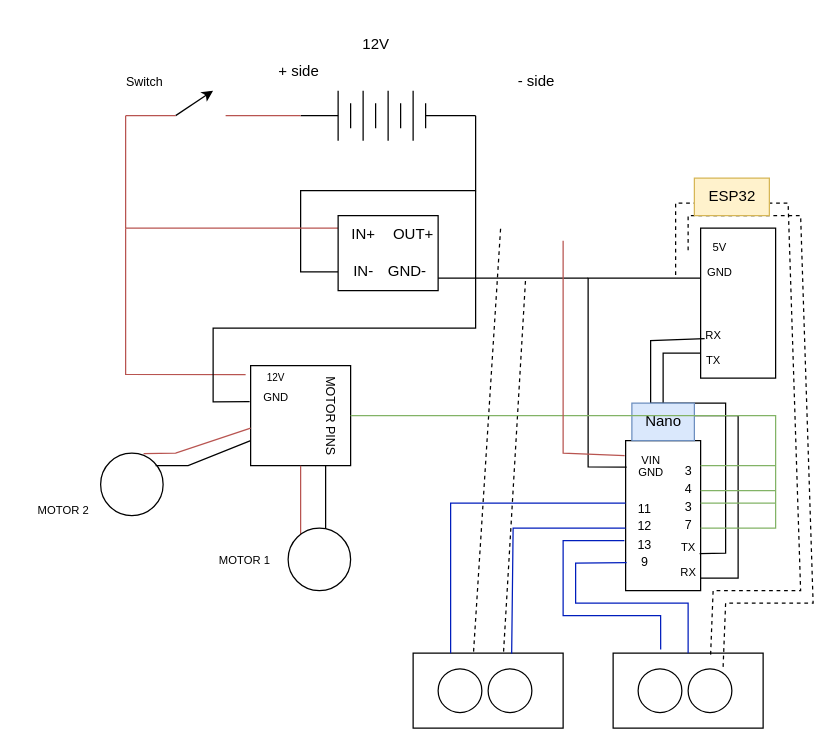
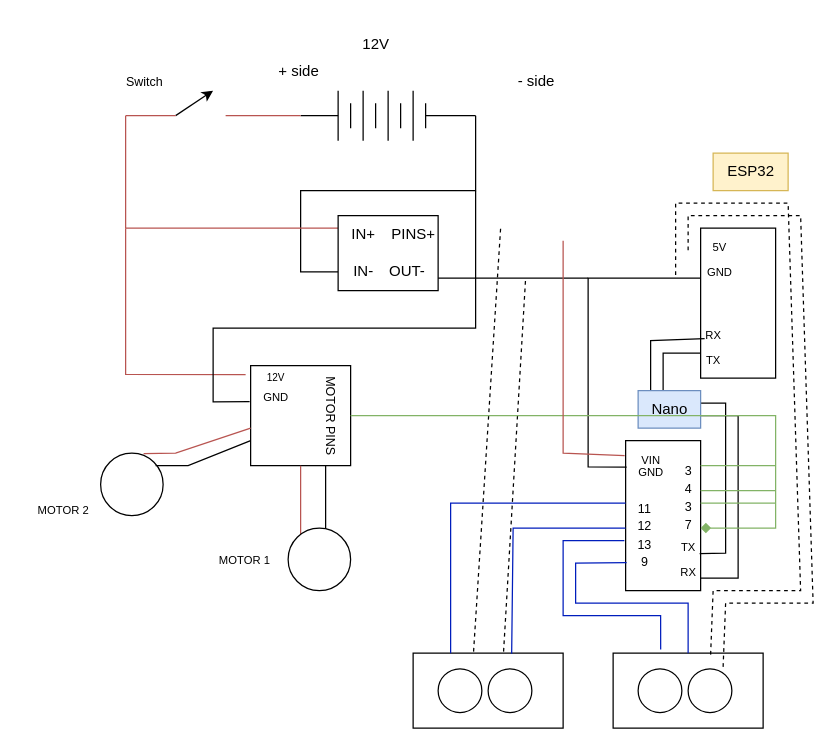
(732, 197) -> (751, 172)
(414, 234) -> (414, 234)
(408, 272) -> (408, 272)
(663, 422) -> (669, 409)
(706, 528) -> (710, 528)
